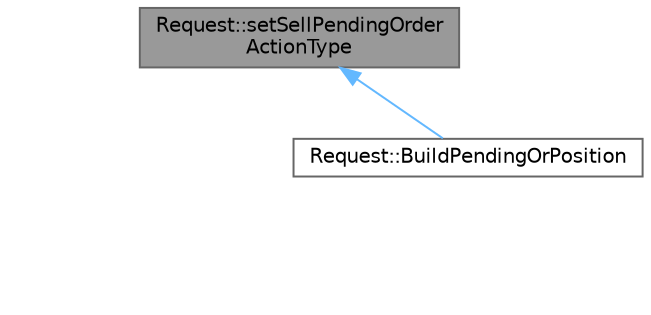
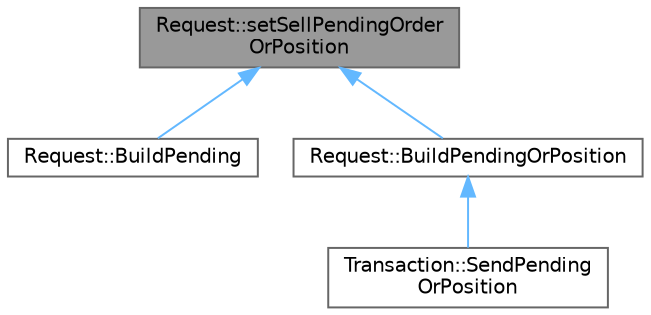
(299, 38) -> (299, 38)
none -> (133, 158)
none -> (468, 278)
